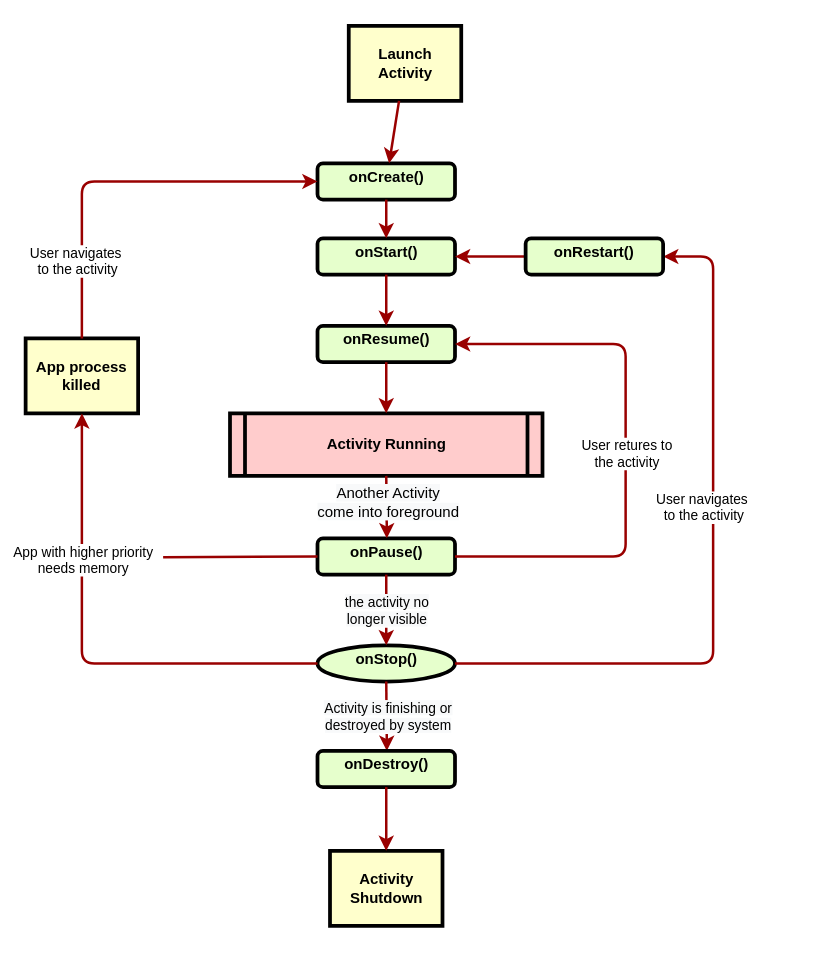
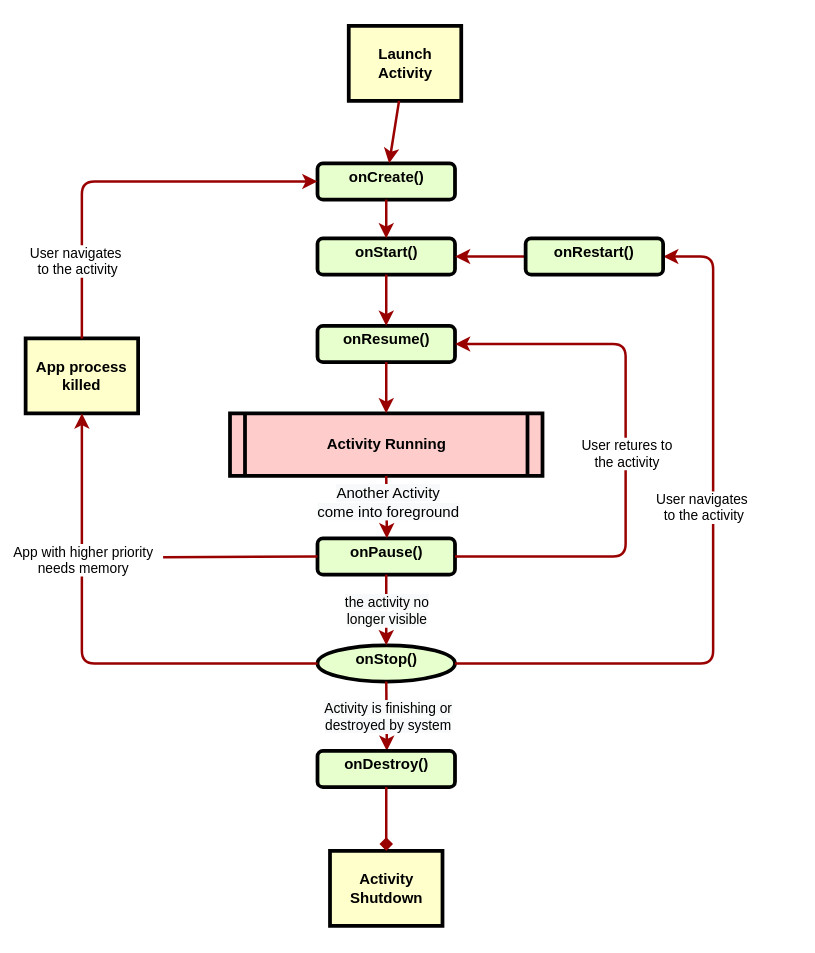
(386, 838) -> (386, 837)
